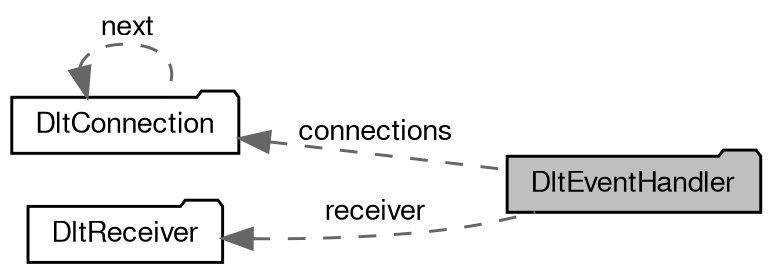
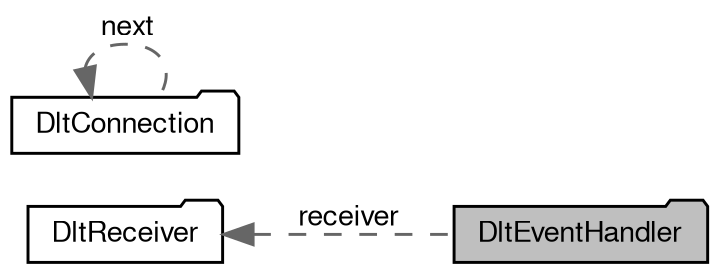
(388, 156) -> none
